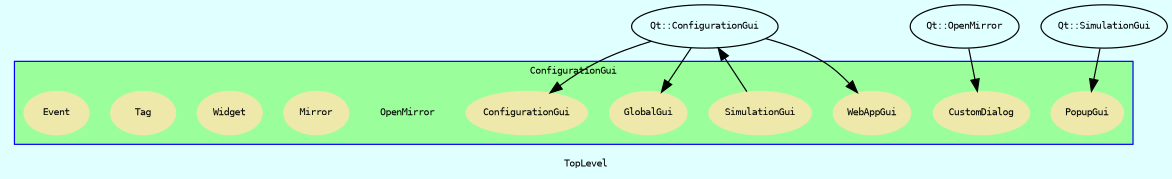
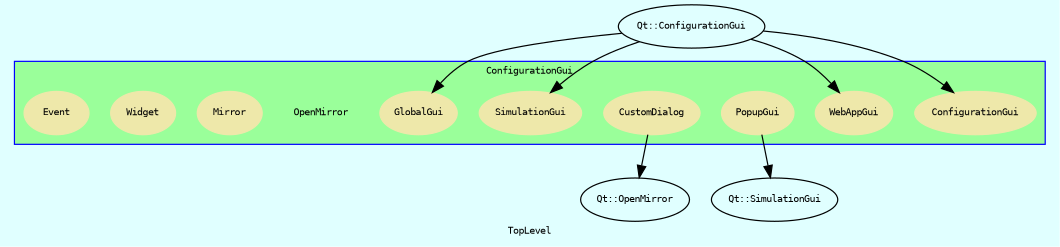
(973, 69) -> (644, 152)
(1096, 69) -> (765, 152)
(736, 75) -> (608, 54)
(143, 113) -> none
